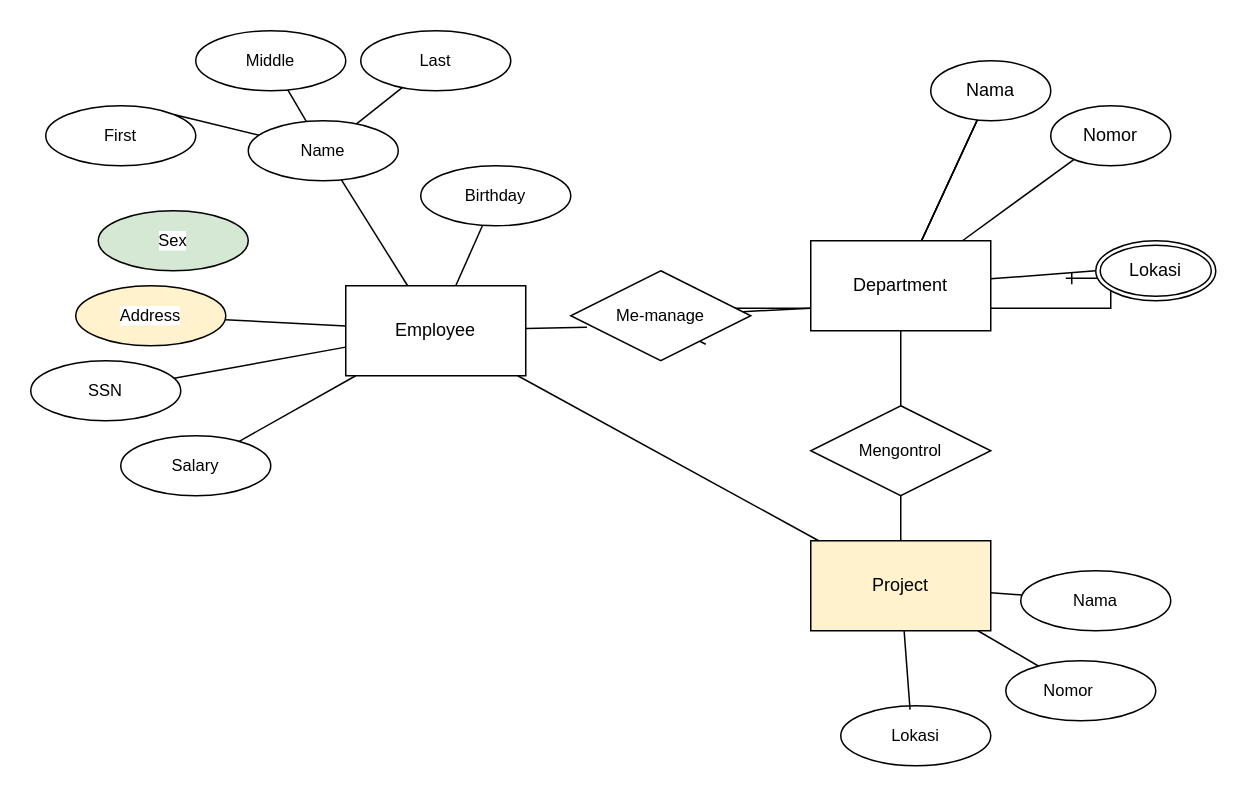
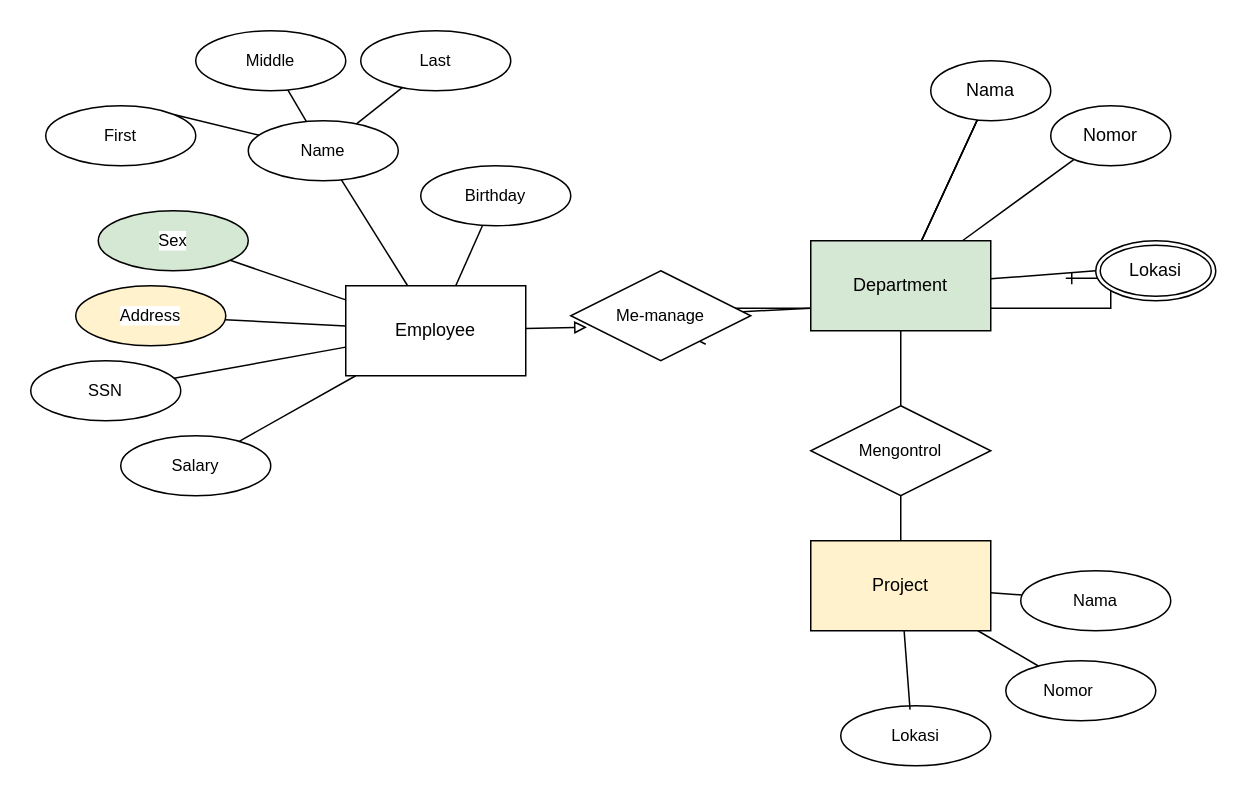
(901, 286) -> (901, 286)
(579, 327) -> (573, 328)
(668, 458) -> (288, 280)
